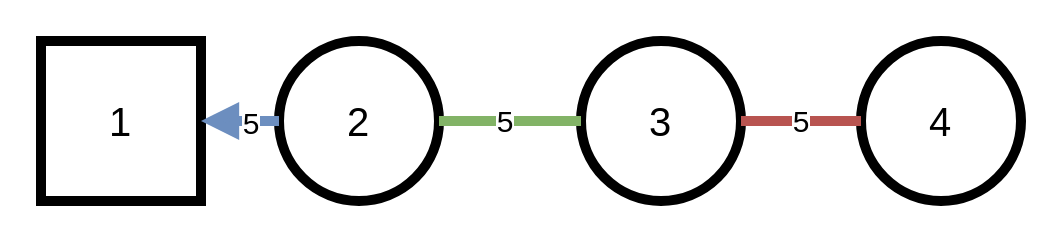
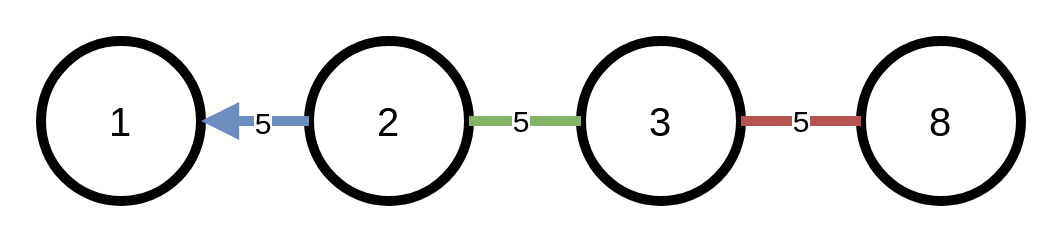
(121, 121) -> (121, 121)
(359, 121) -> (389, 121)
(941, 121) -> (941, 121)
